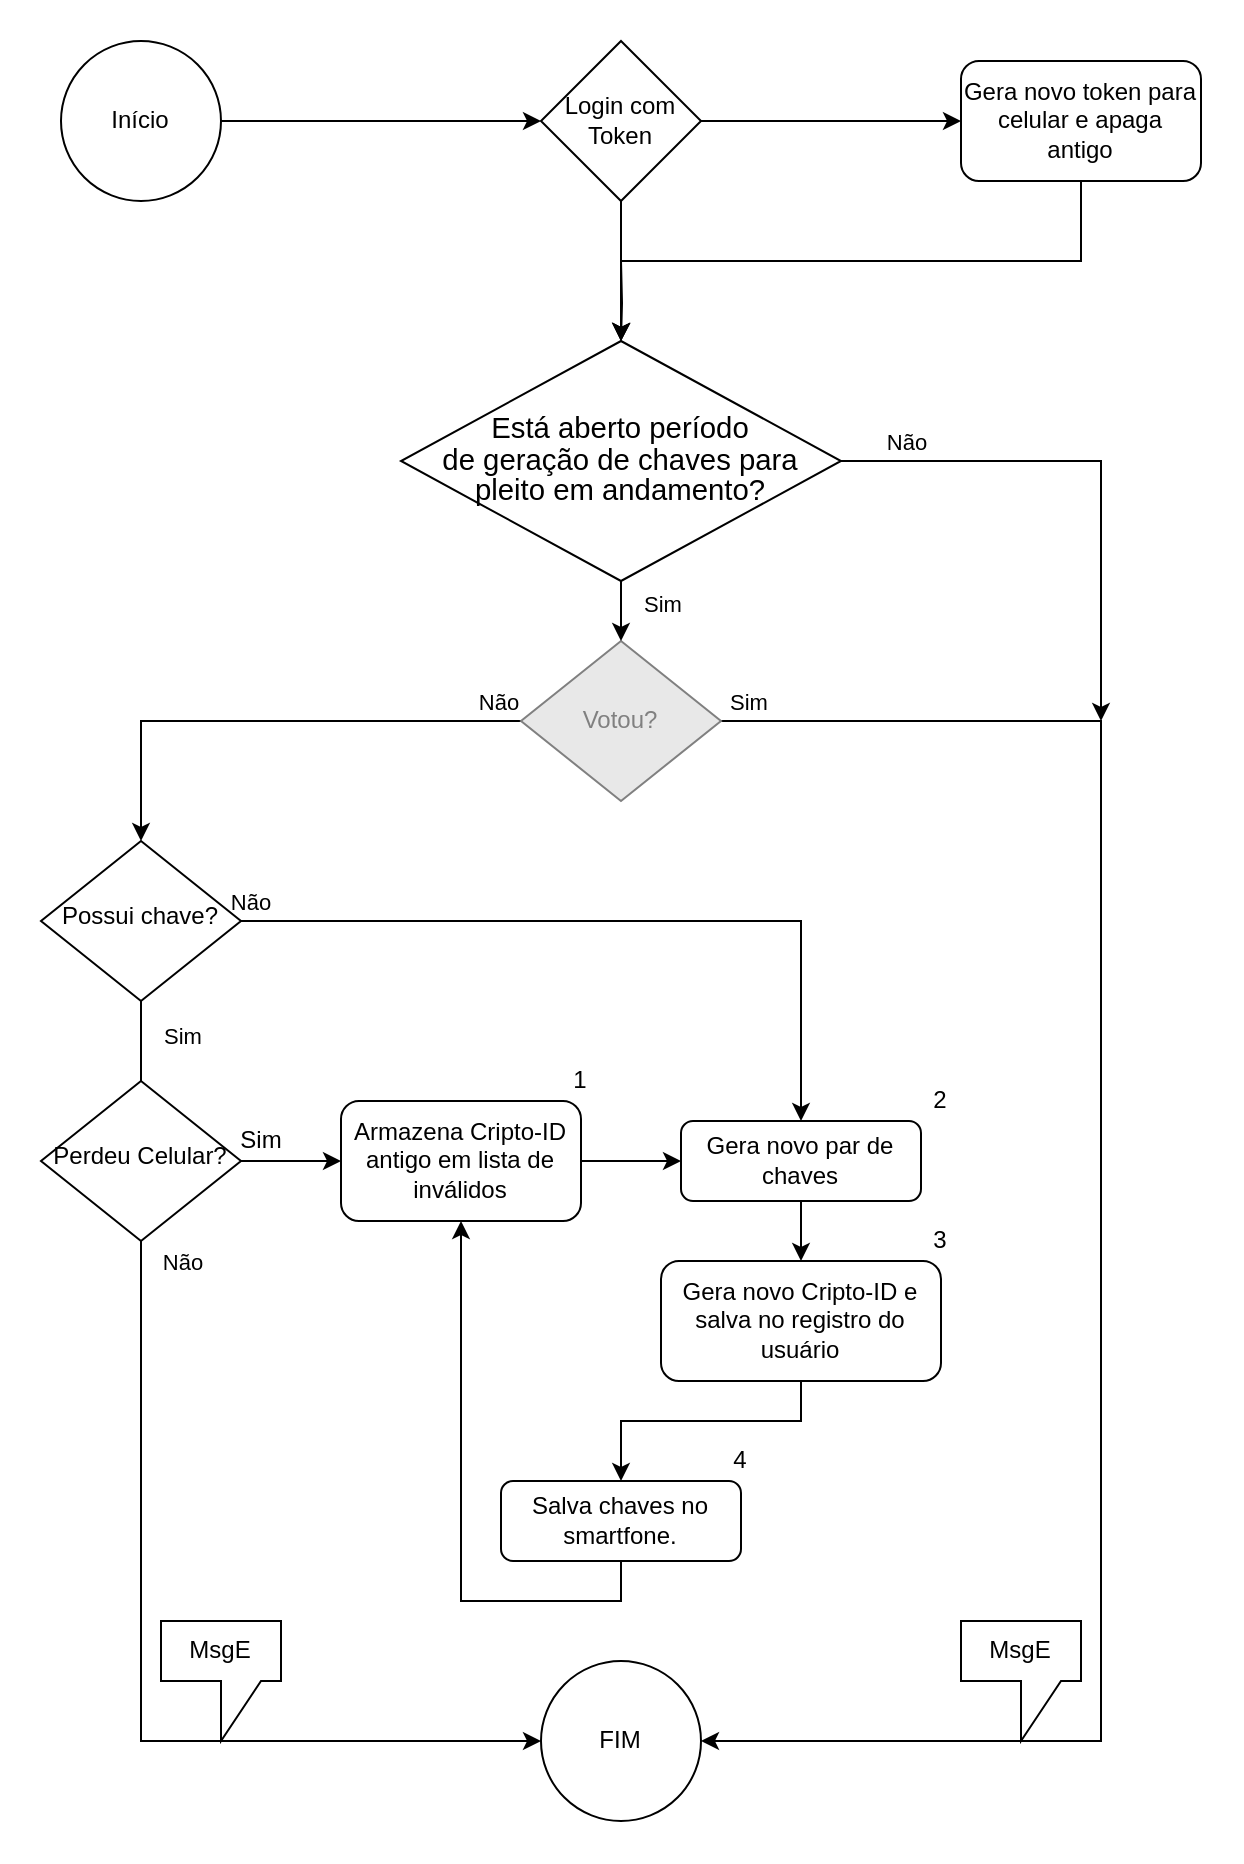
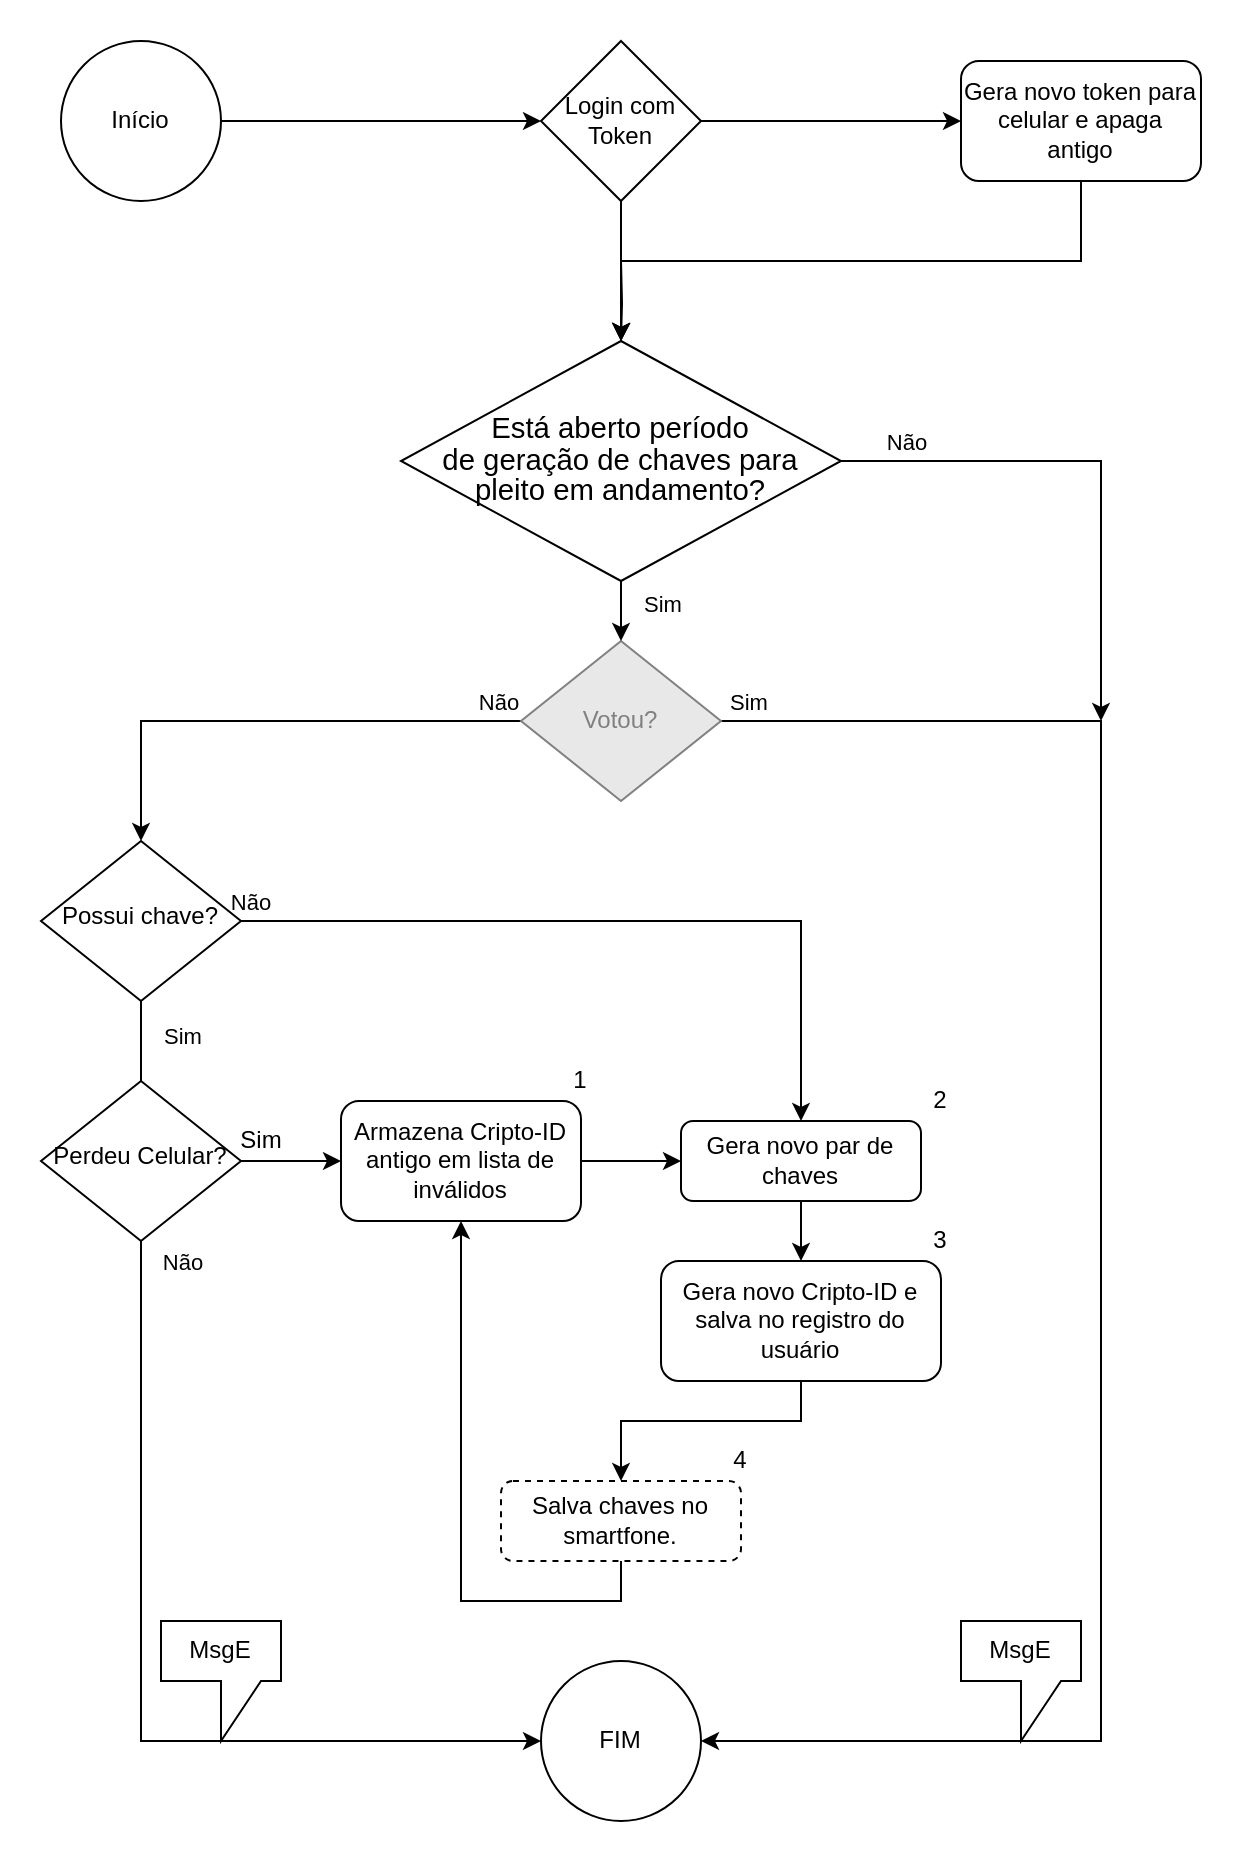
(621, 1521) -> (621, 1521)
